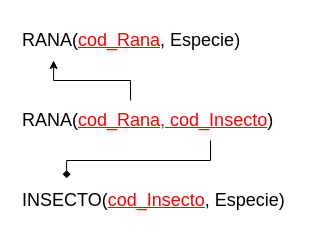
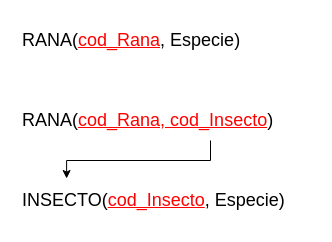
(96, 81) -> none
(67, 169) -> (67, 170)
